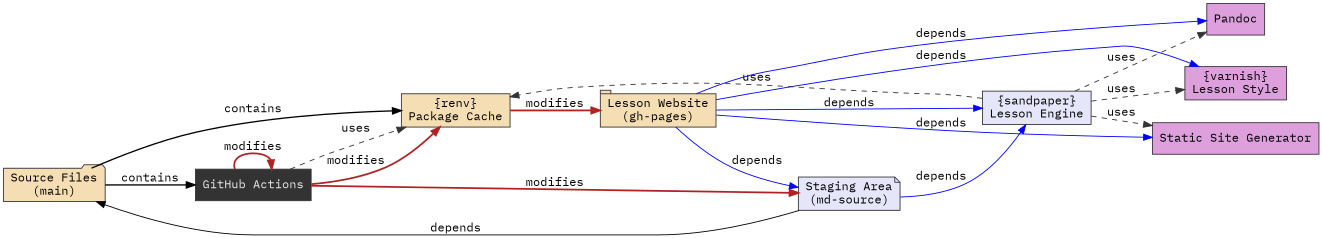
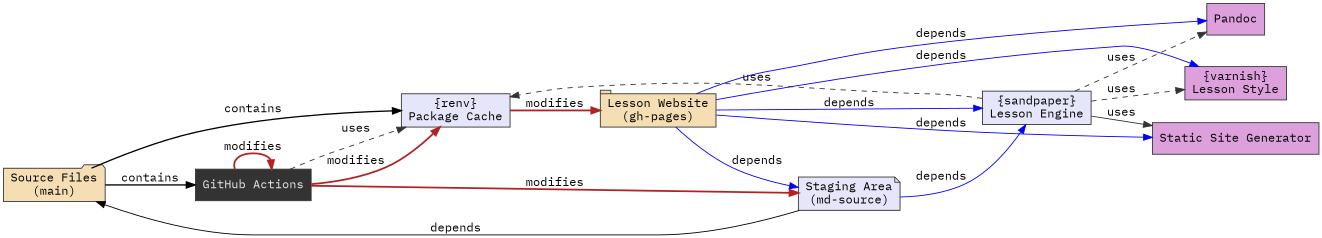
(456, 110) -> (456, 110)
(1117, 120) -> (1117, 120)
